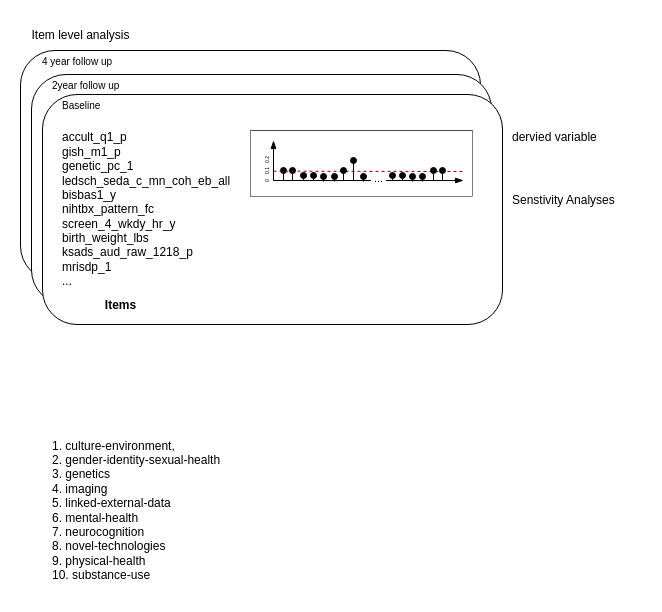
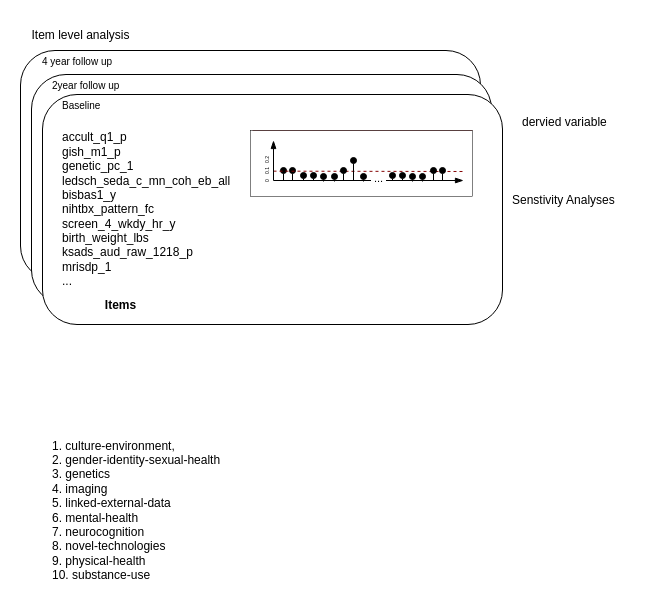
(566, 137) -> (576, 122)
